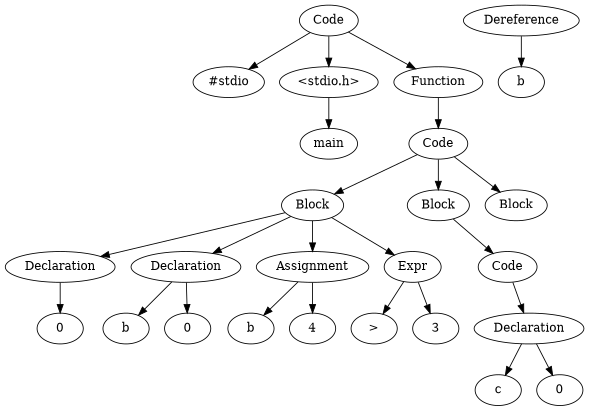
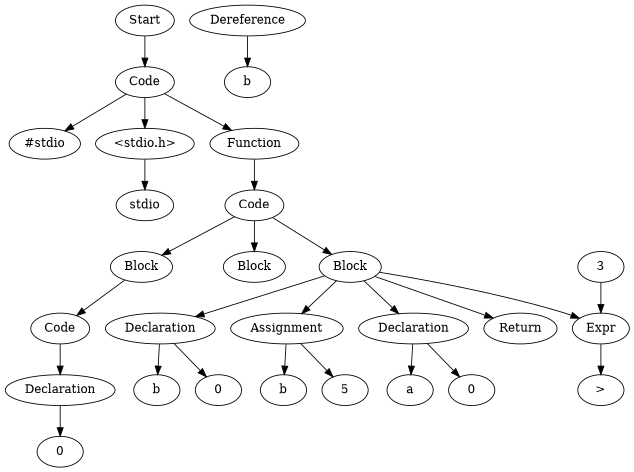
none -> (145, 21)
(329, 144) -> (145, 205)
(423, 294) -> (601, 294)
(313, 329) -> (345, 390)
none -> (520, 329)
none -> (410, 390)
(498, 390) -> none
